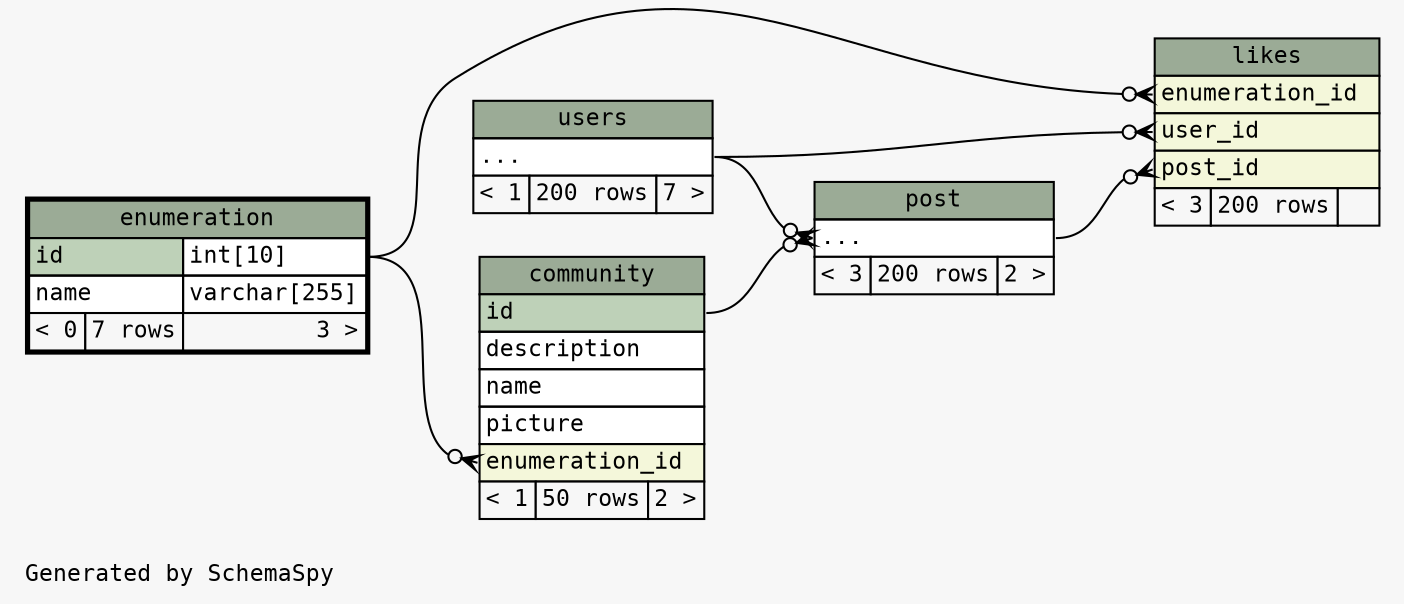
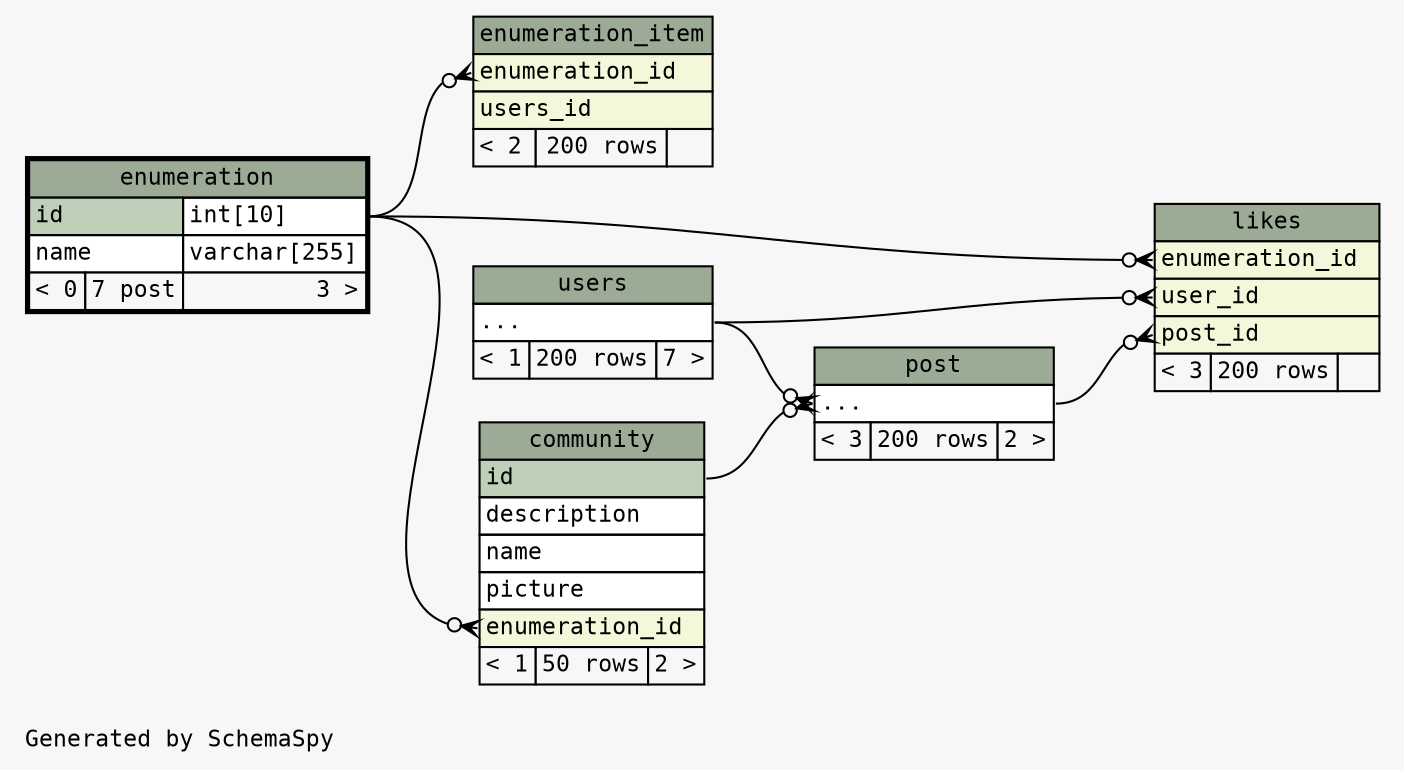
none -> (592, 92)
(134, 331) -> (134, 290)
